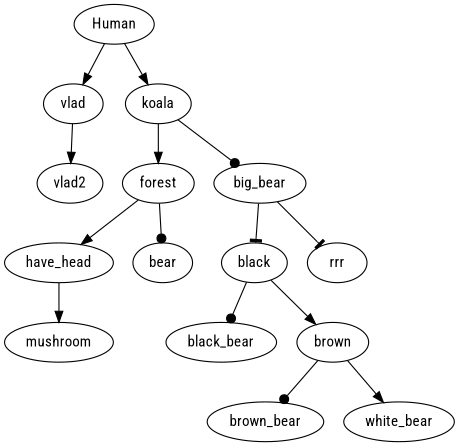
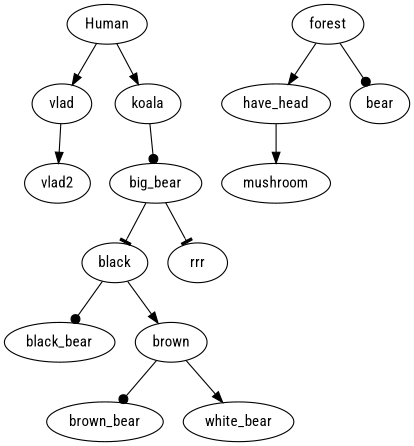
(158, 138) -> none
